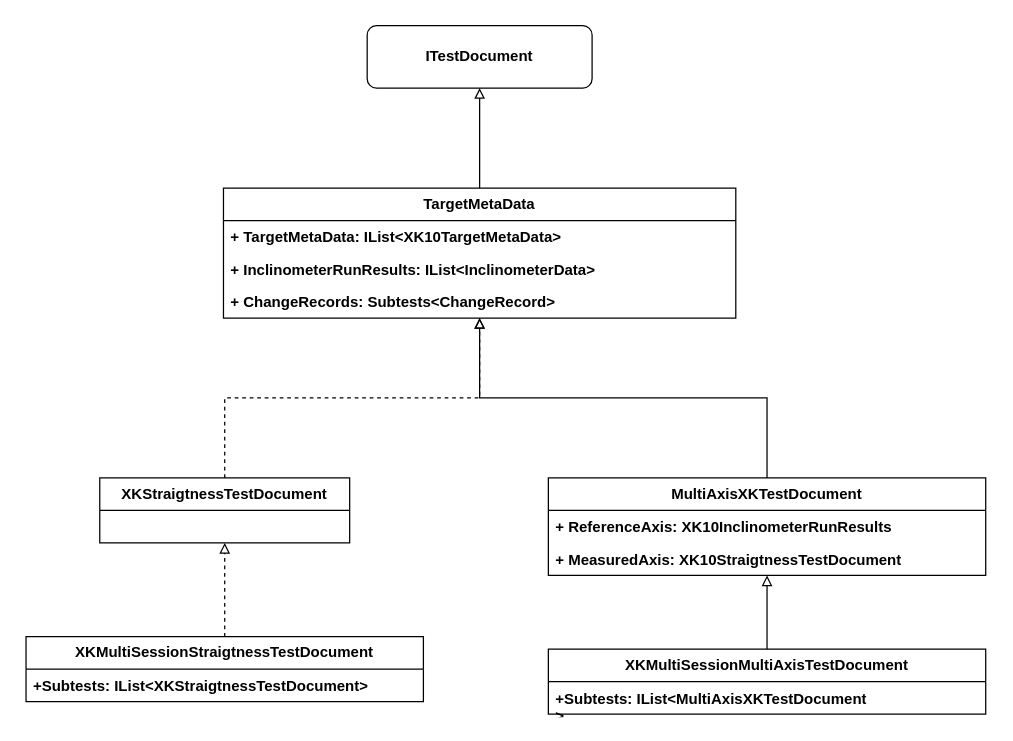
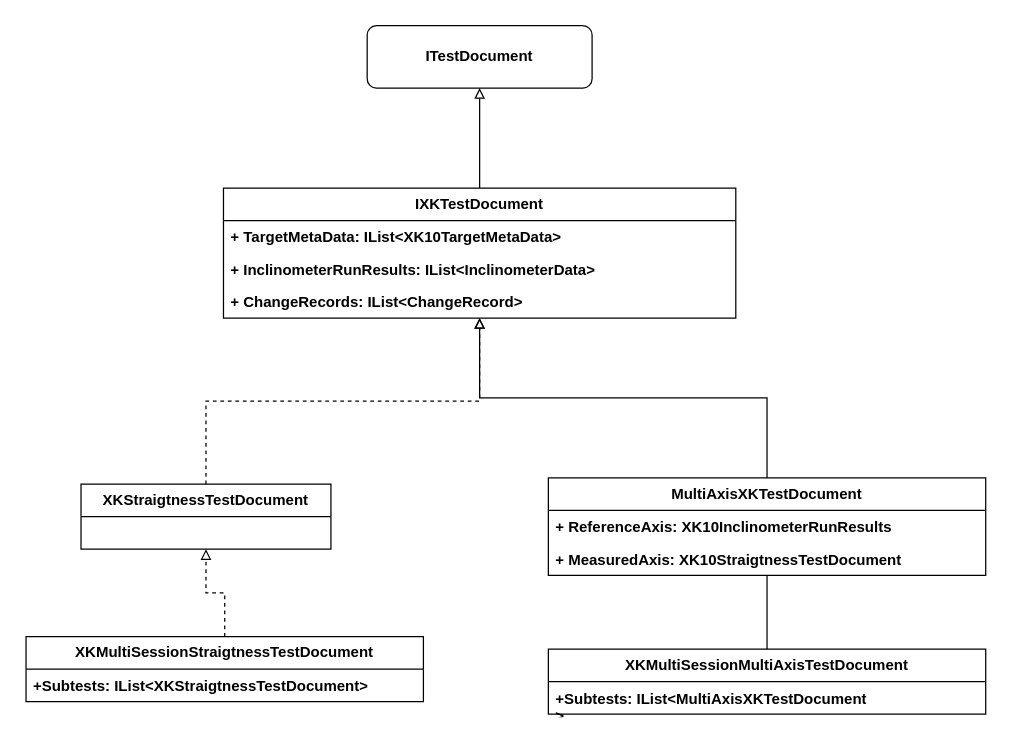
(479, 204) -> (479, 204)
(391, 303) -> (376, 303)
(224, 511) -> (206, 517)
(767, 587) -> (767, 582)
